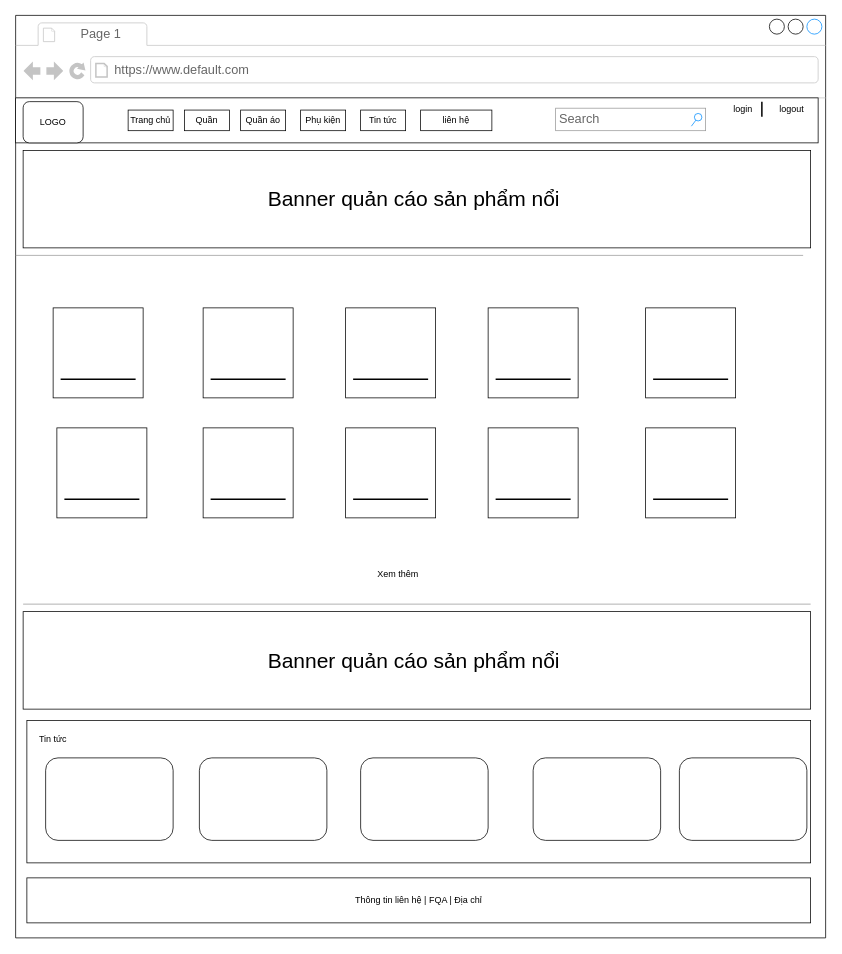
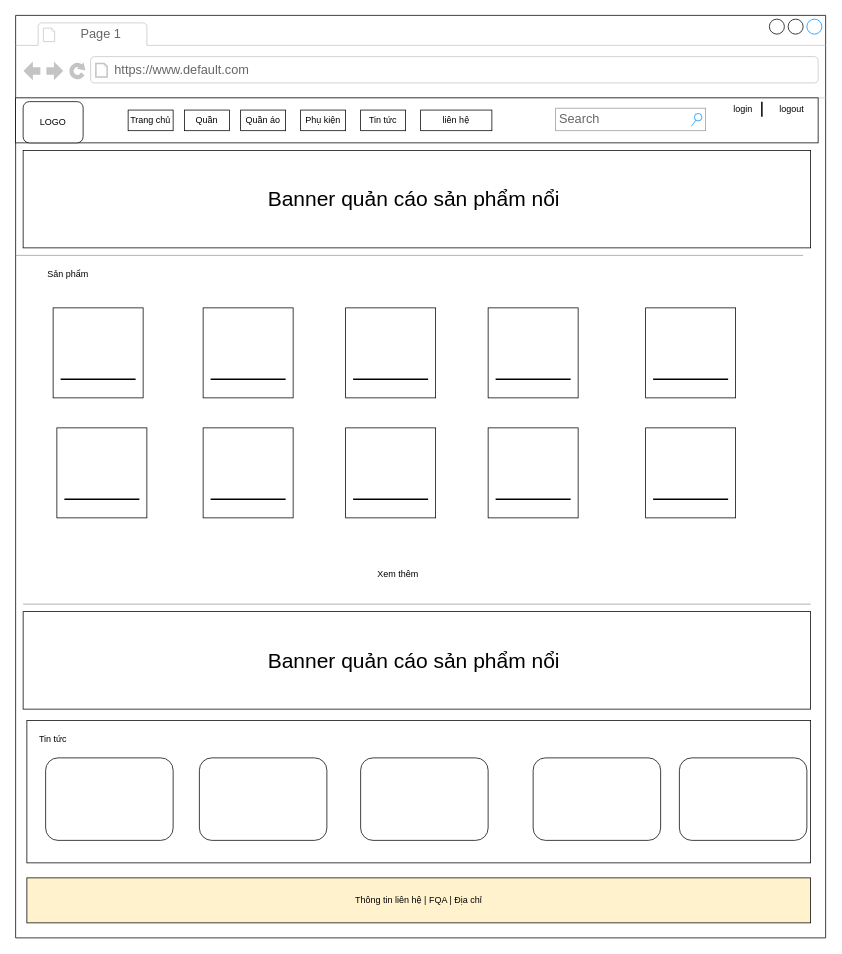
none -> (68, 274)
(419, 900) -> (419, 900)
